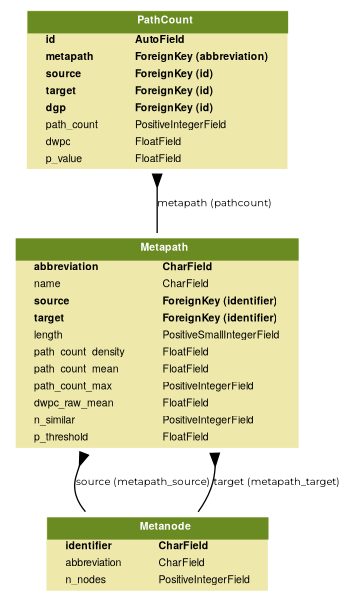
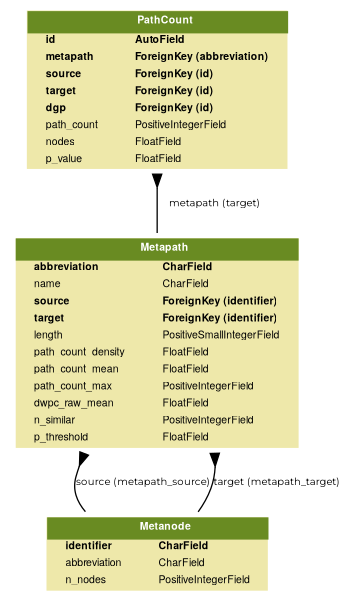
(58, 142) -> (60, 142)
(215, 204) -> (215, 204)
